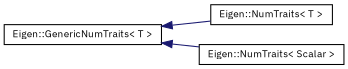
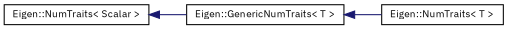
(186, 45) -> (173, 15)
